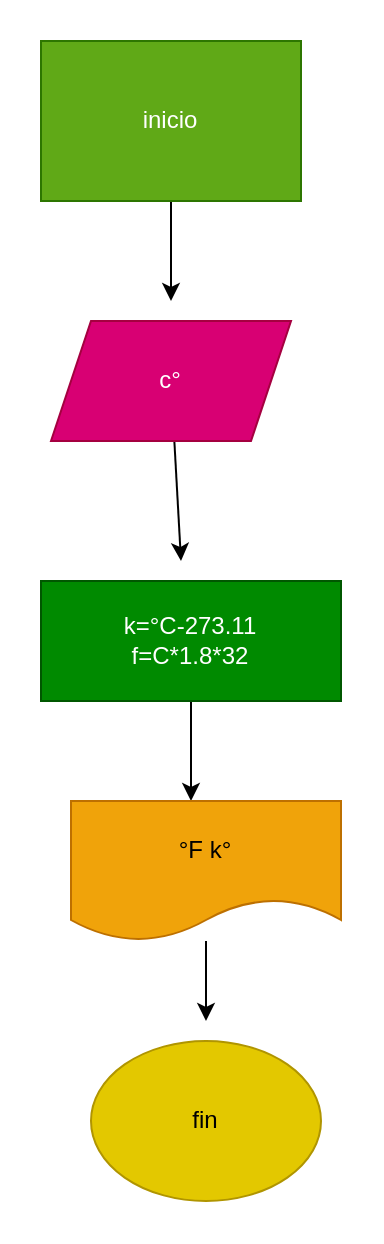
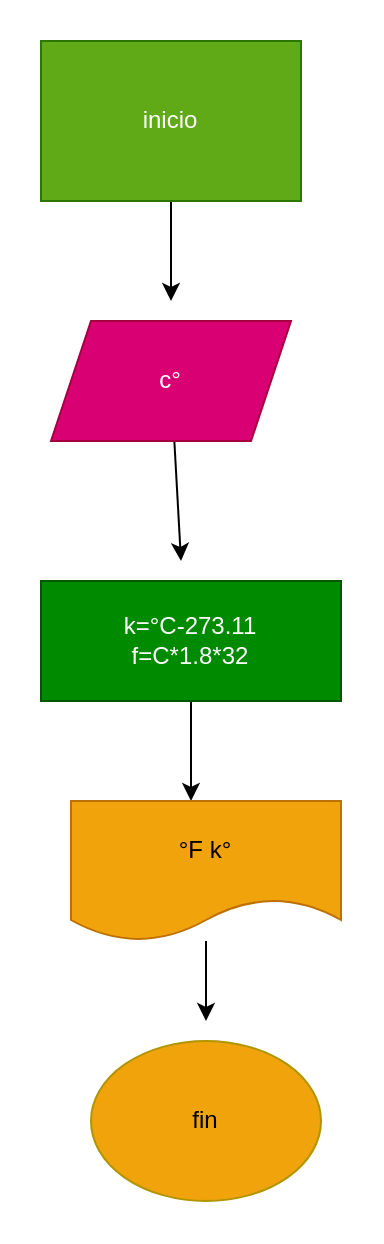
(206, 1121) -> (206, 1121)
